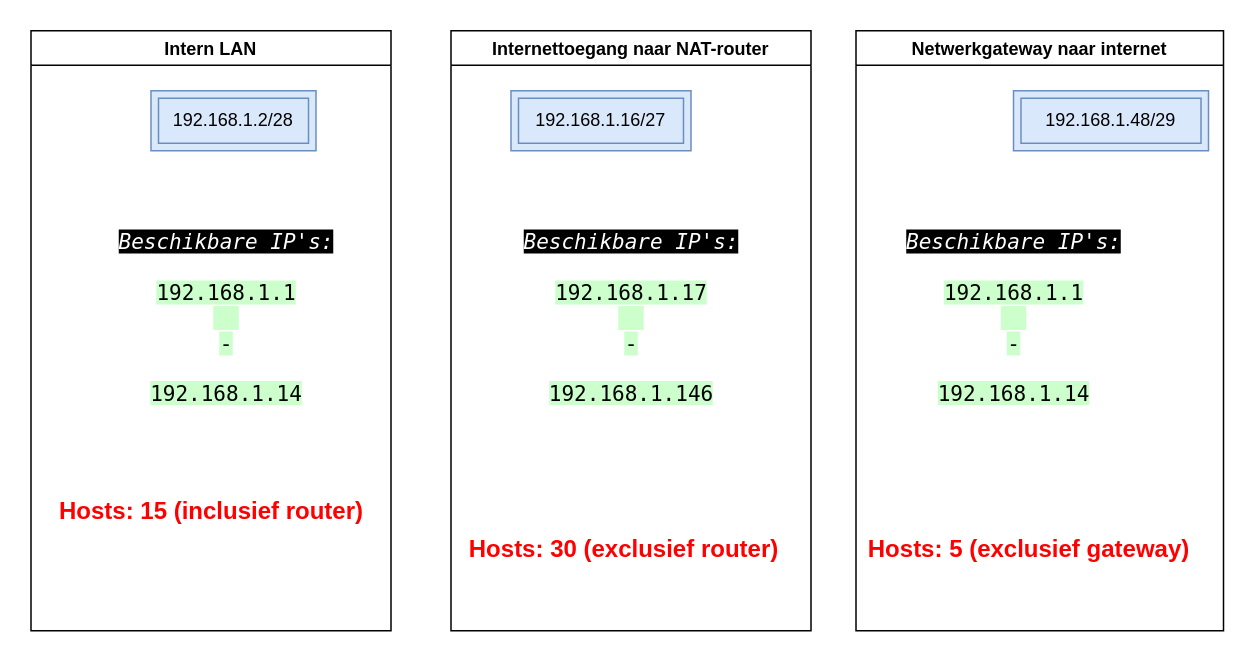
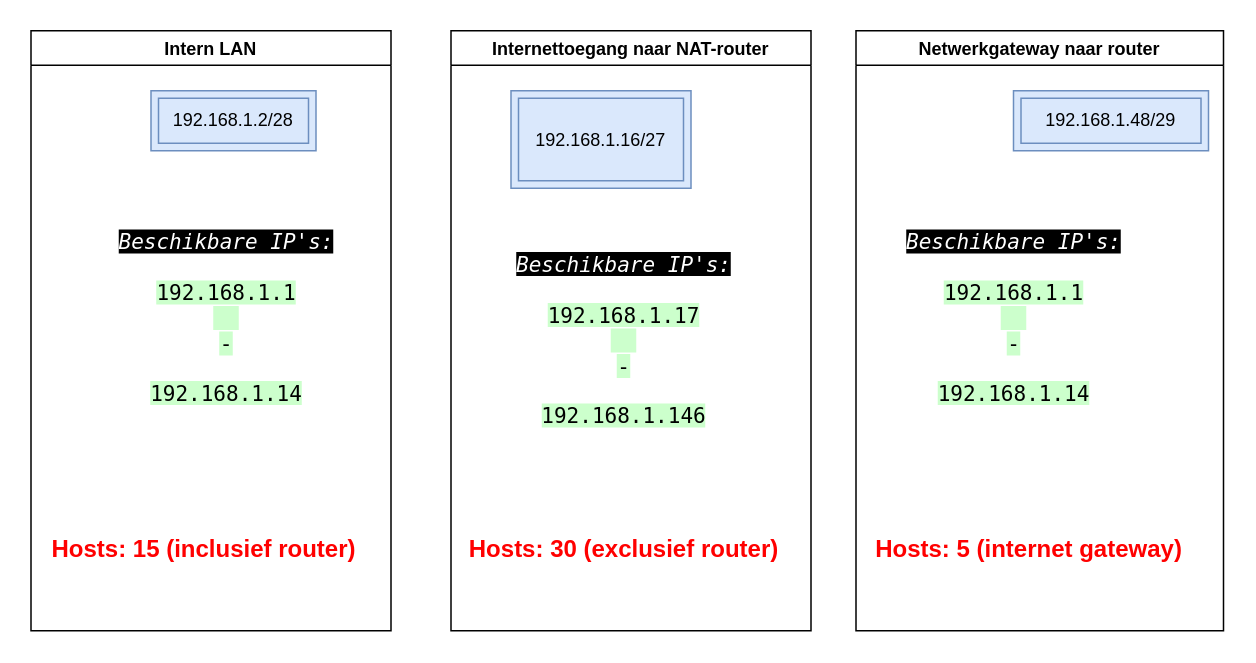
(1039, 49) -> (1039, 49)
(601, 121) -> (601, 140)
(631, 331) -> (623, 353)
(211, 511) -> (203, 548)
(1029, 548) -> (1029, 548)
